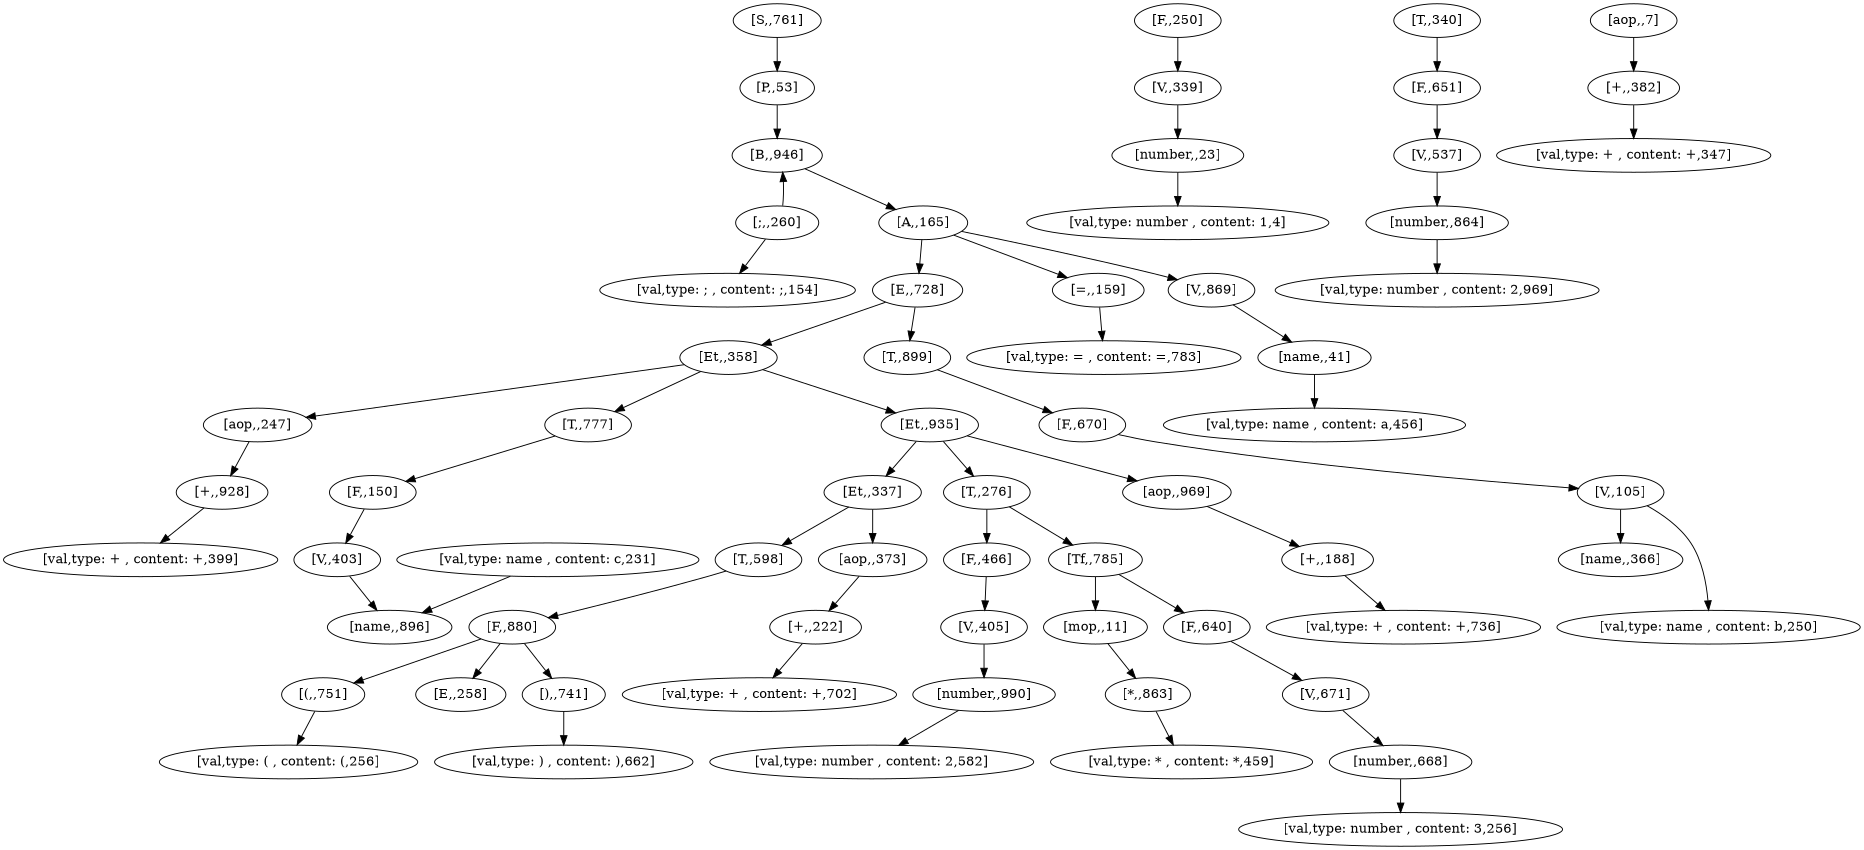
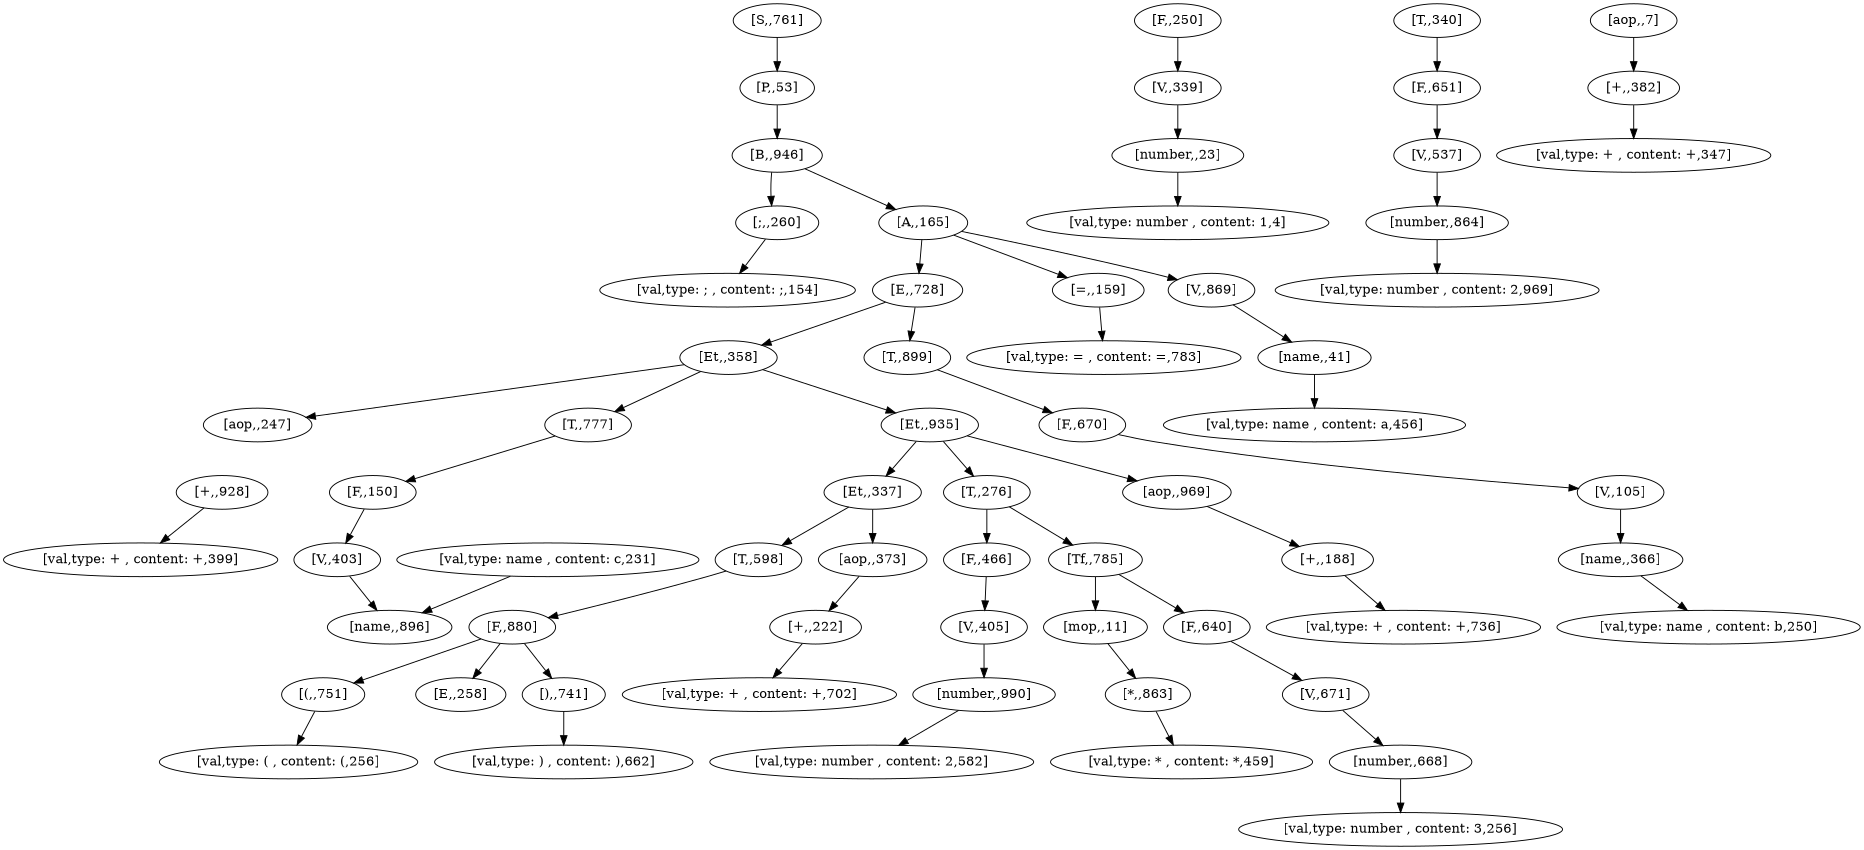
(783, 194) -> (771, 184)
(242, 455) -> none
(1692, 544) -> (1660, 590)
